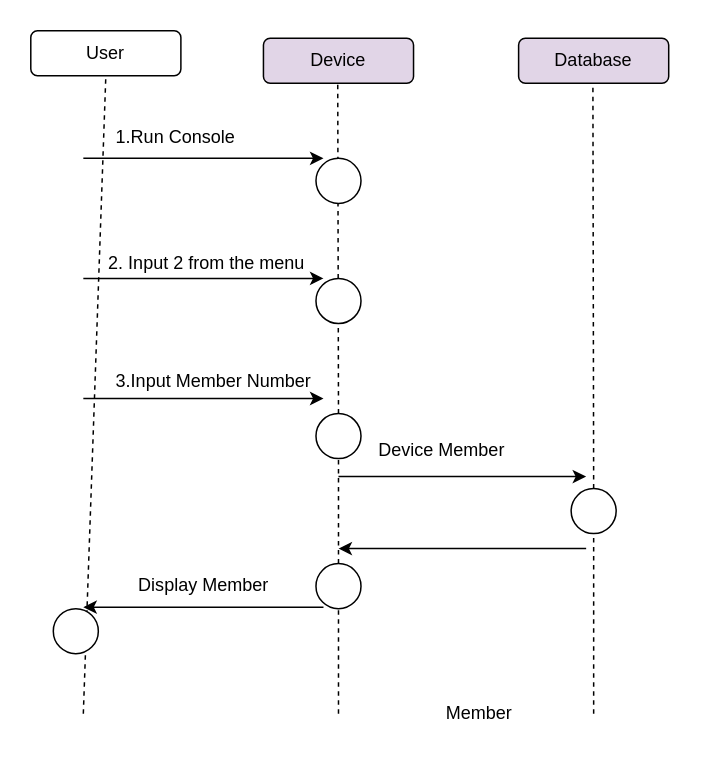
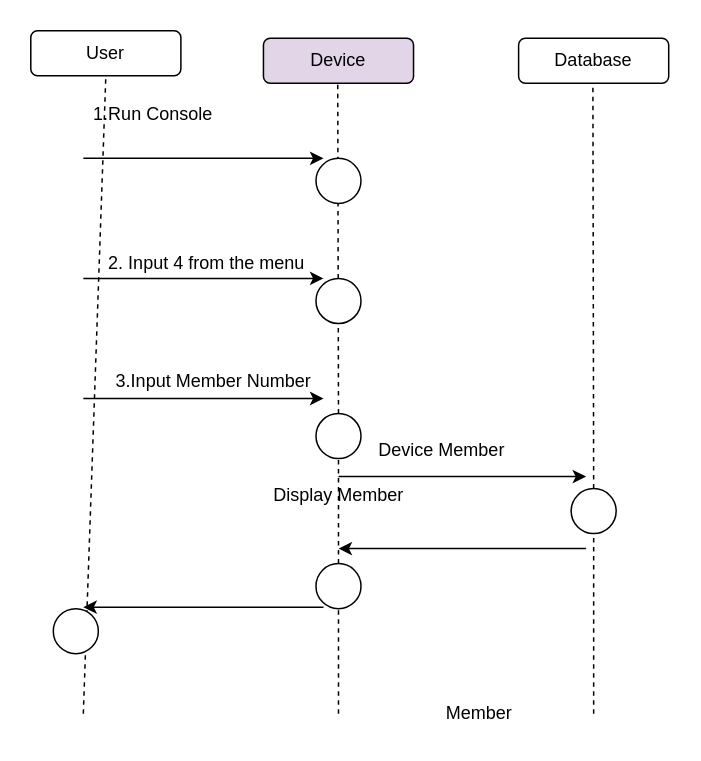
(593, 61) -> (593, 61)
(181, 137) -> (158, 115)
(216, 264) -> (216, 264)
(218, 586) -> (353, 496)
